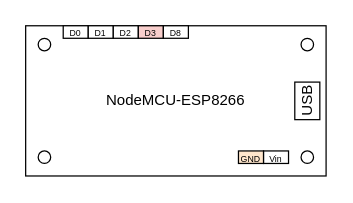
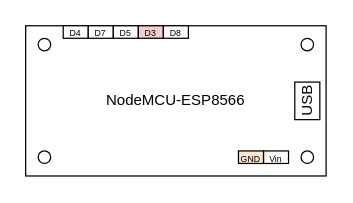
(76, 32) -> (76, 32)
(101, 32) -> (101, 32)
(126, 32) -> (126, 32)
(176, 101) -> (176, 101)
